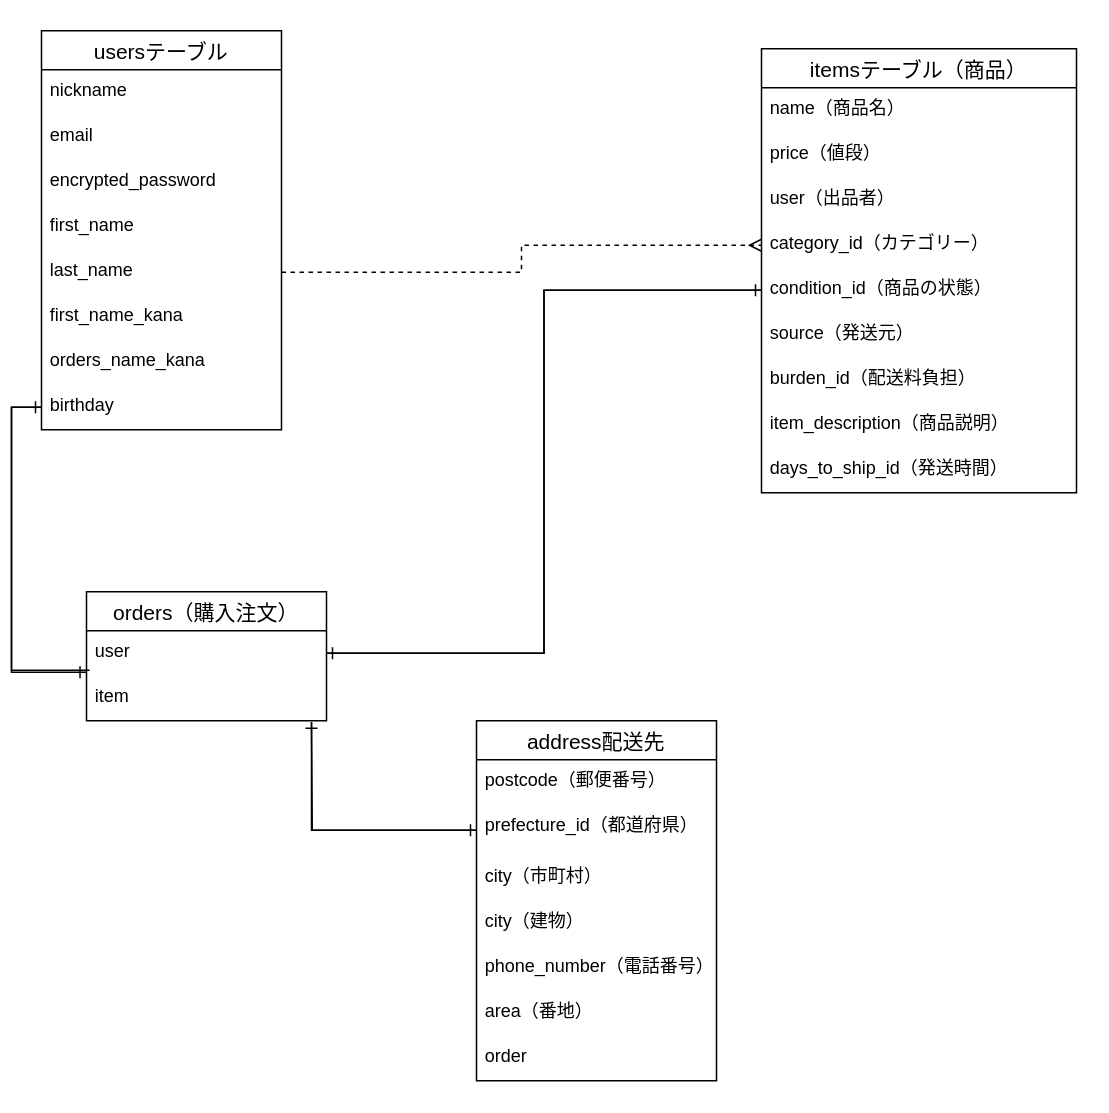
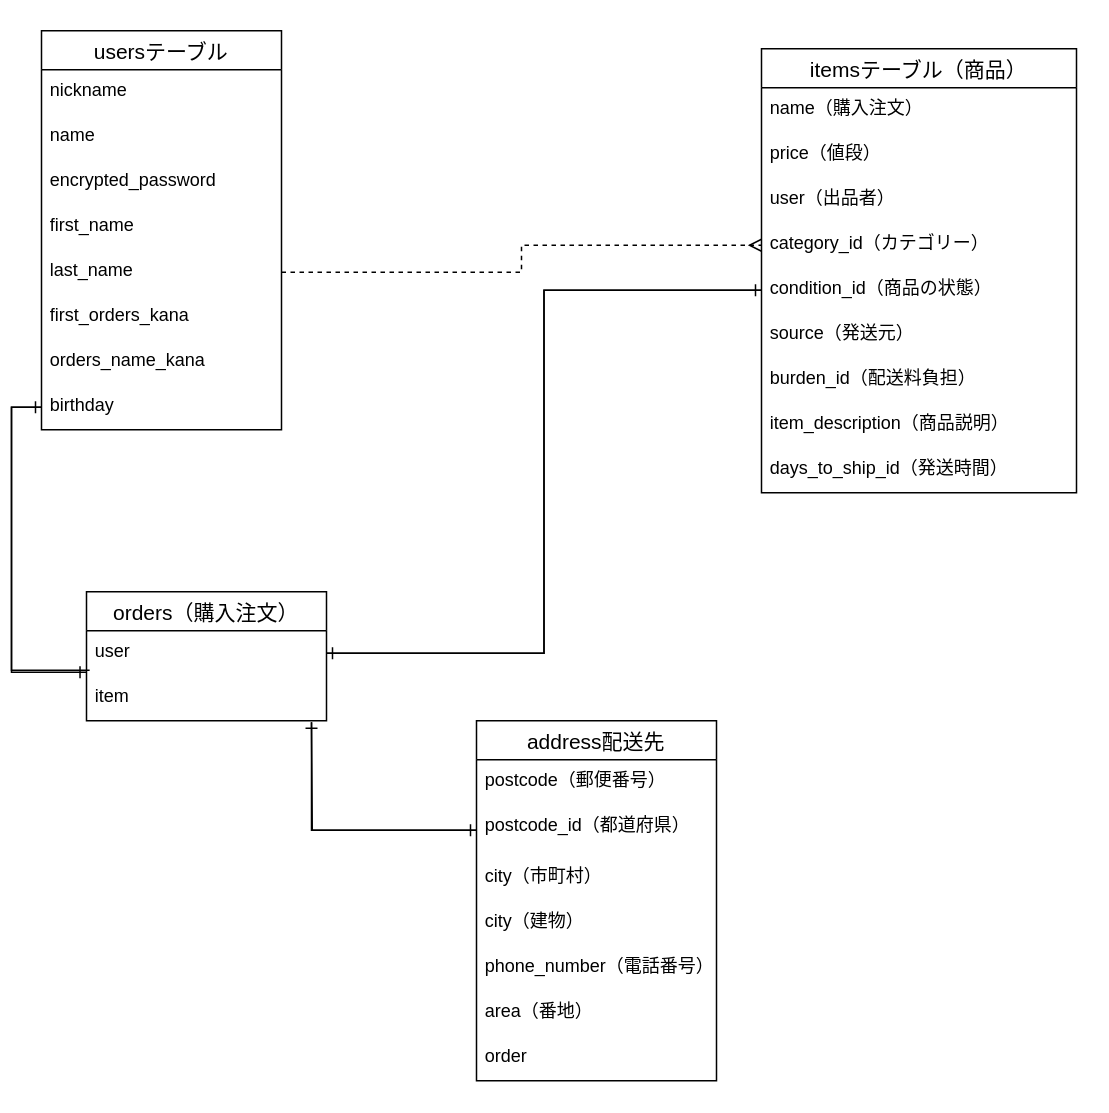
(835, 108) -> (844, 108)
(70, 135) -> (70, 135)
(123, 315) -> (133, 315)
(602, 825) -> (592, 825)
